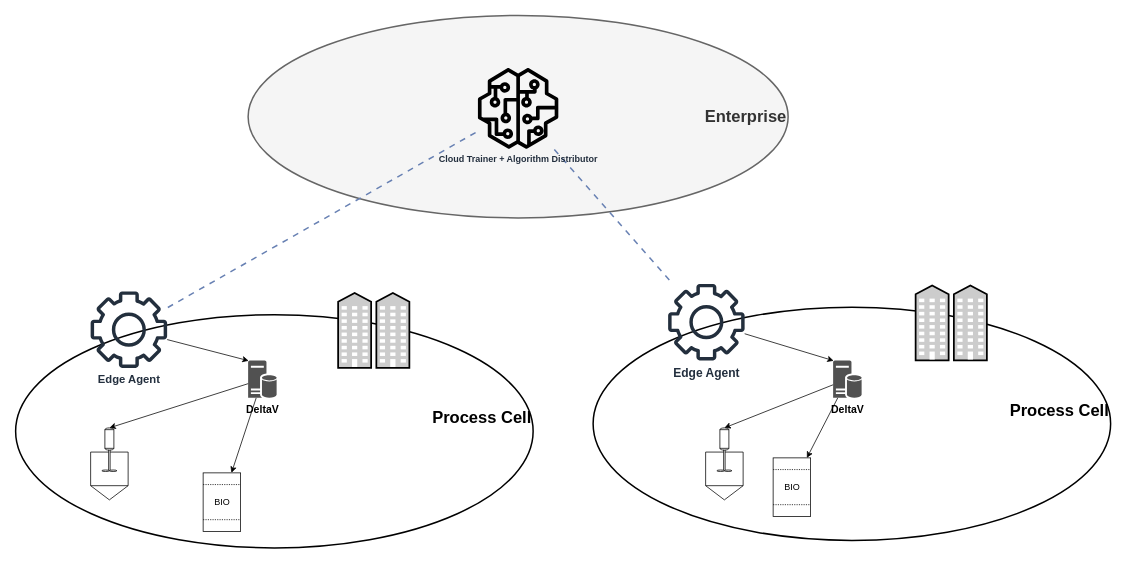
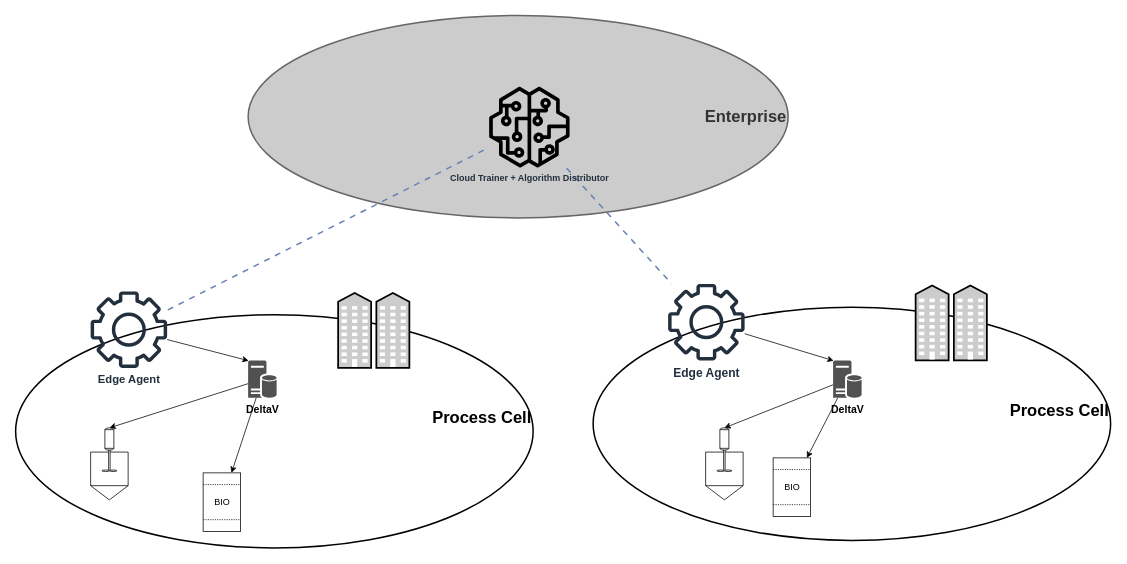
(518, 108) -> (529, 127)
(742, 117) -> (742, 117)
